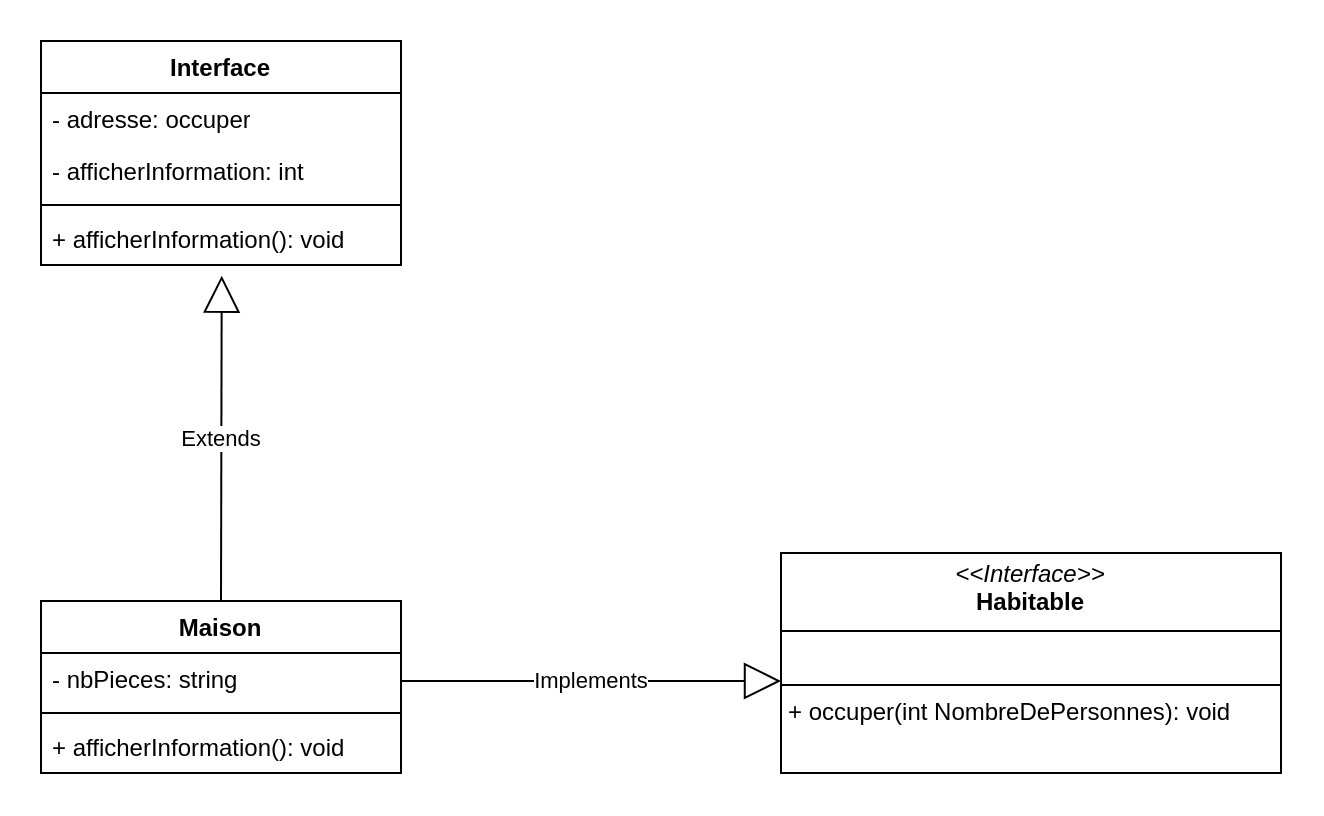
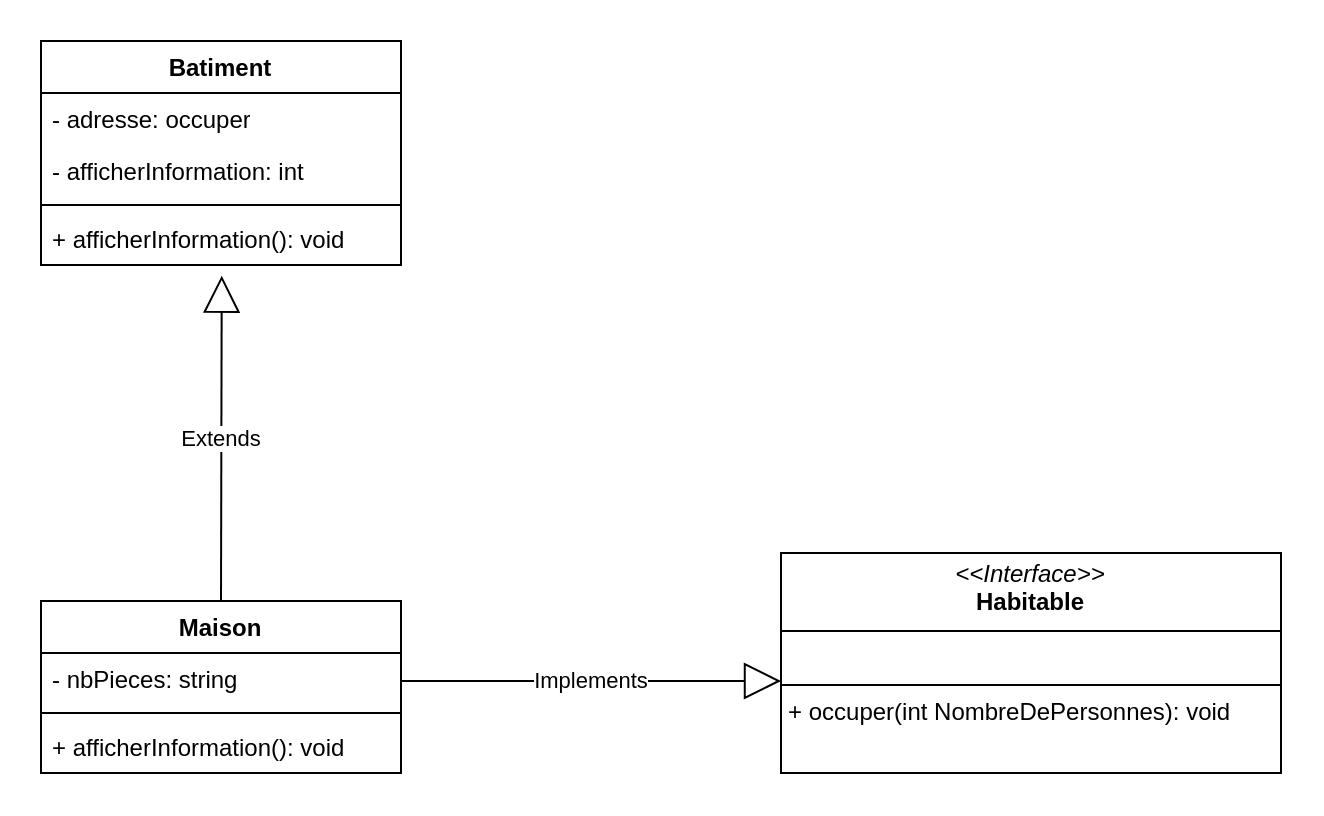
(221, 69) -> (221, 69)
